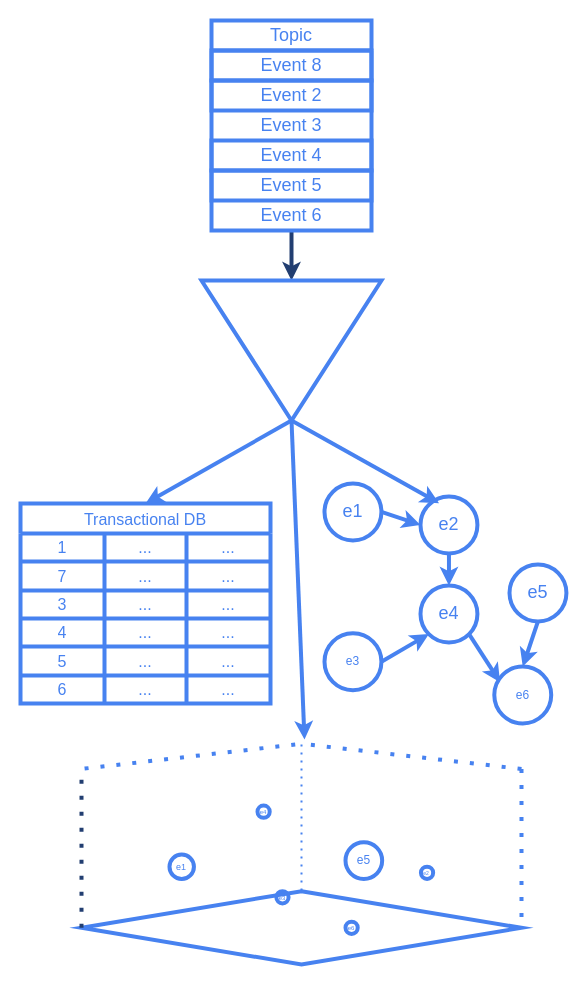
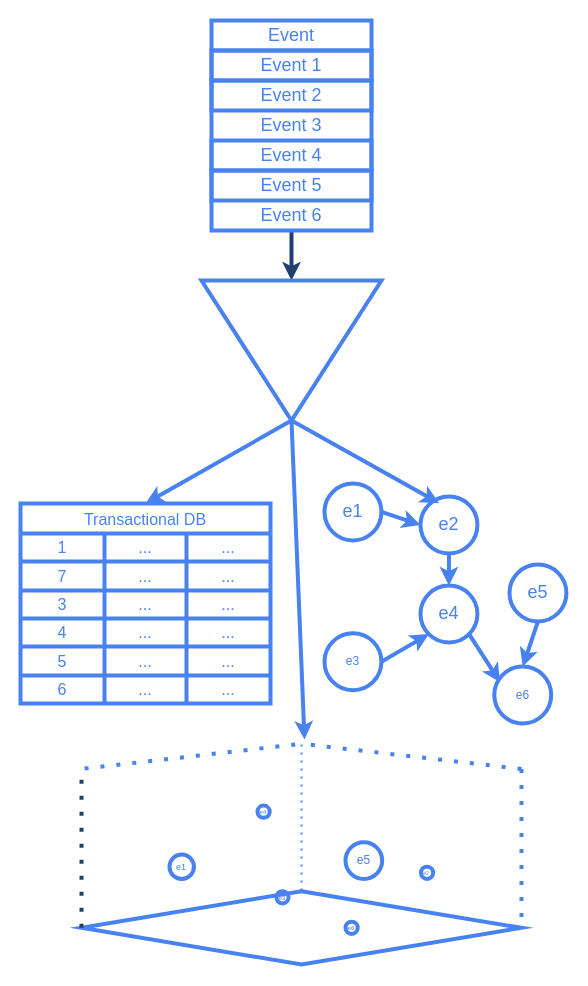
(292, 36) -> (292, 36)
(292, 66) -> (292, 66)
